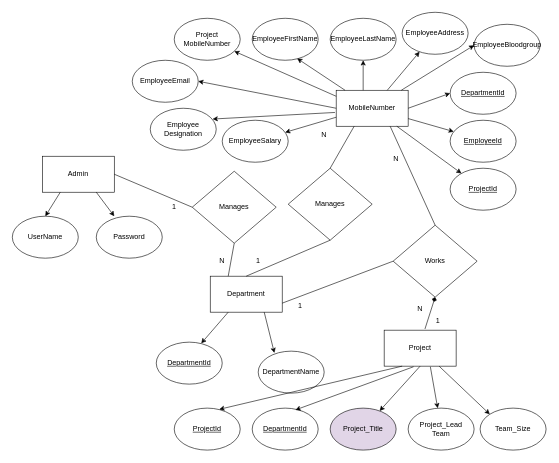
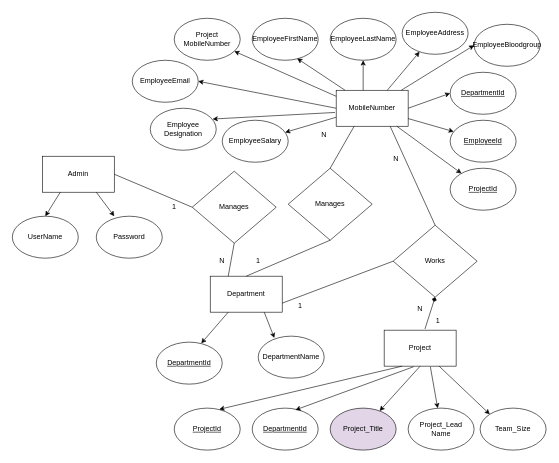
(291, 372) -> (291, 357)
(441, 429) -> (441, 429)
